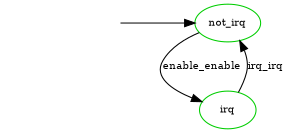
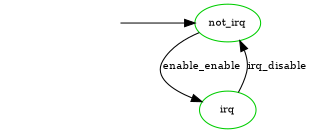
(265, 66) -> (278, 66)
